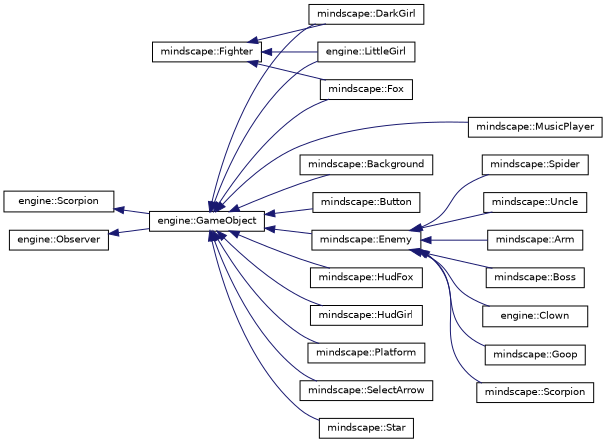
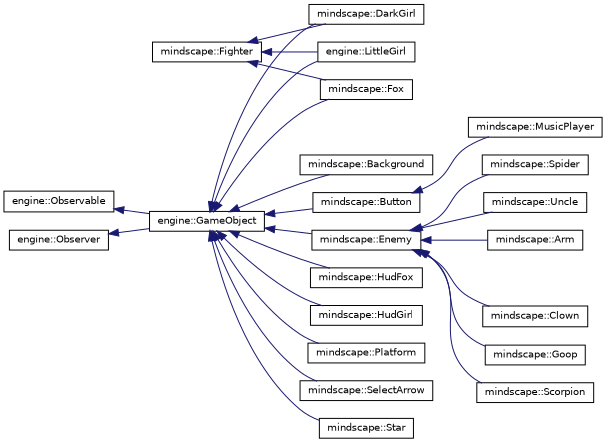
(335, 135) -> (453, 161)
(59, 202) -> (59, 202)
(535, 278) -> none
(535, 316) -> (535, 316)
